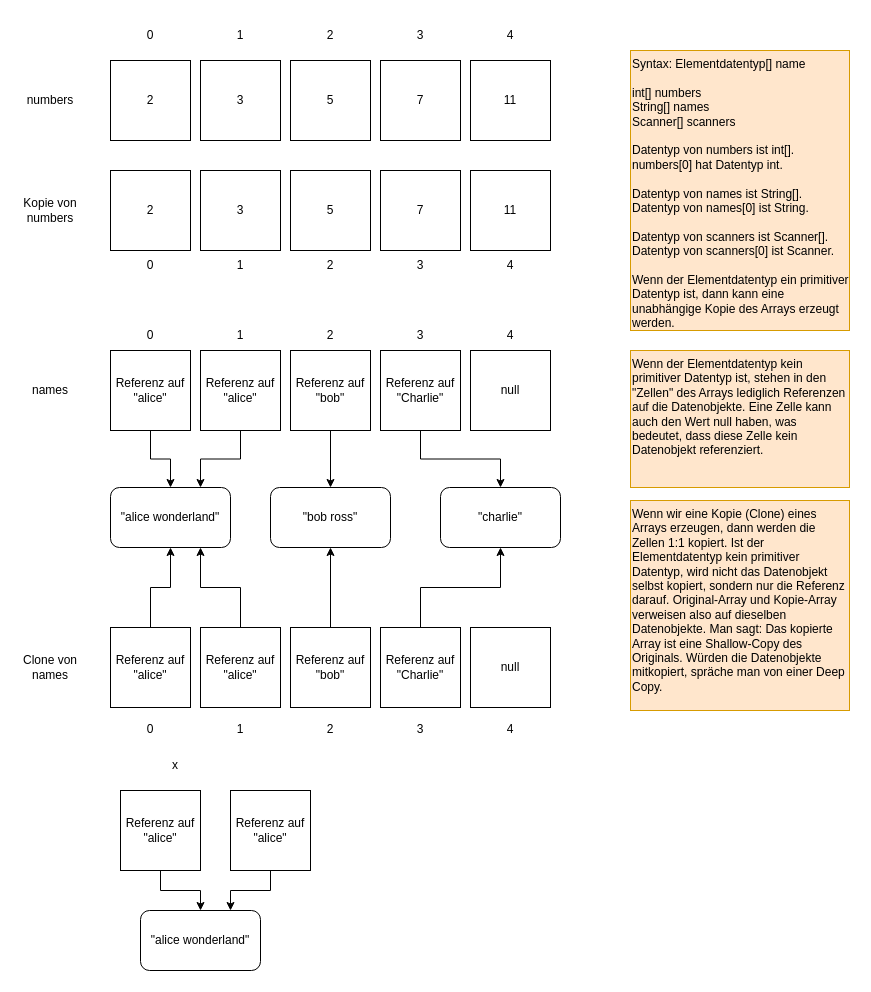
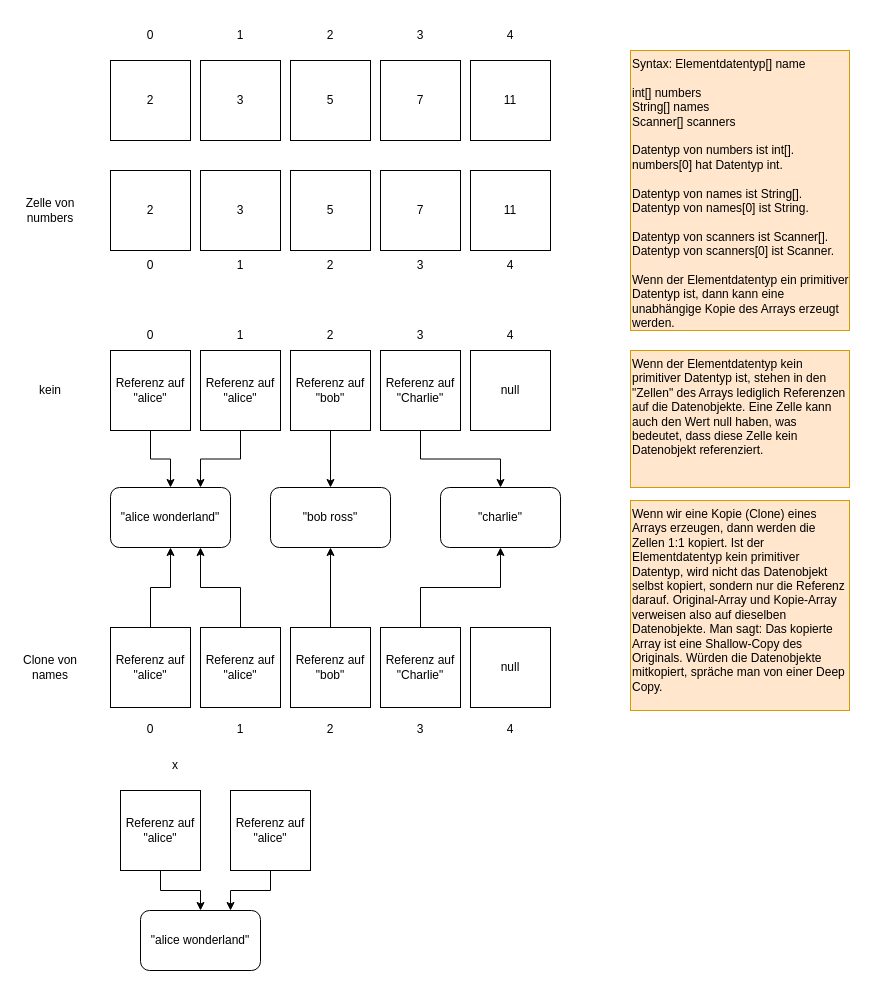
(51, 101) -> none
(51, 211) -> (51, 211)
(51, 391) -> (51, 391)
